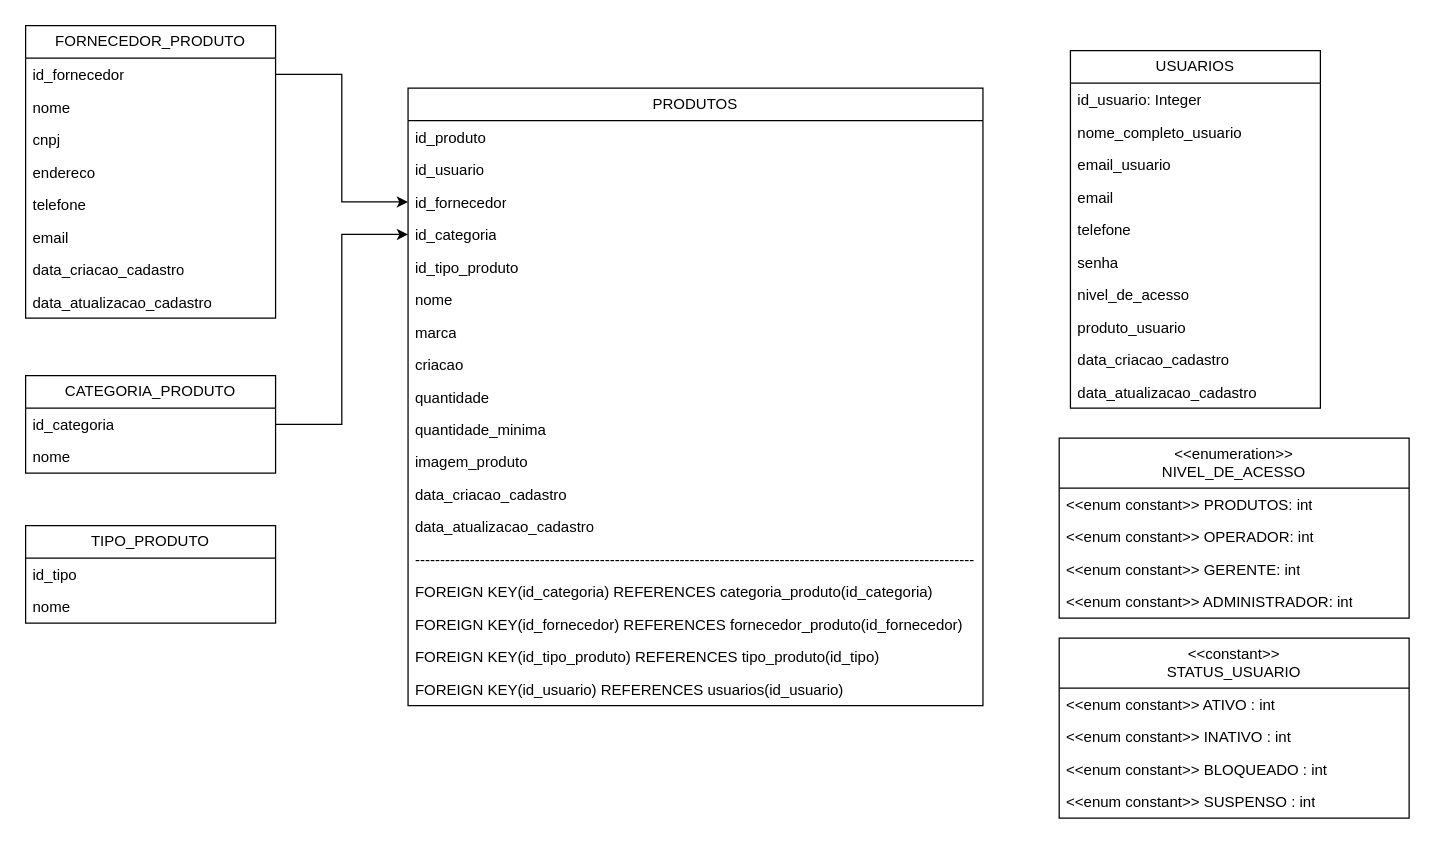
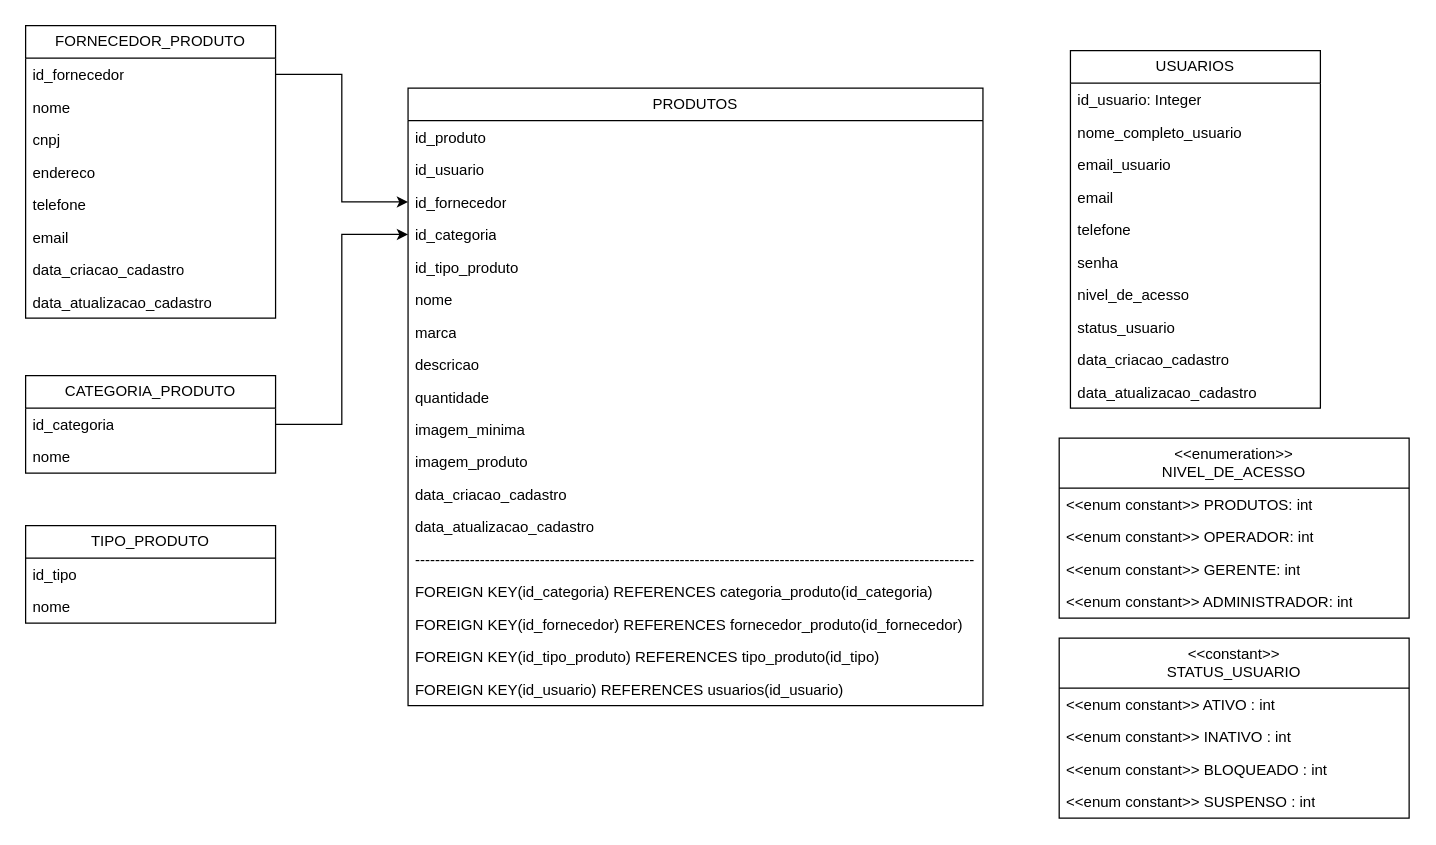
(1139, 328) -> (1135, 328)
(443, 366) -> (451, 366)
(481, 431) -> (464, 431)
